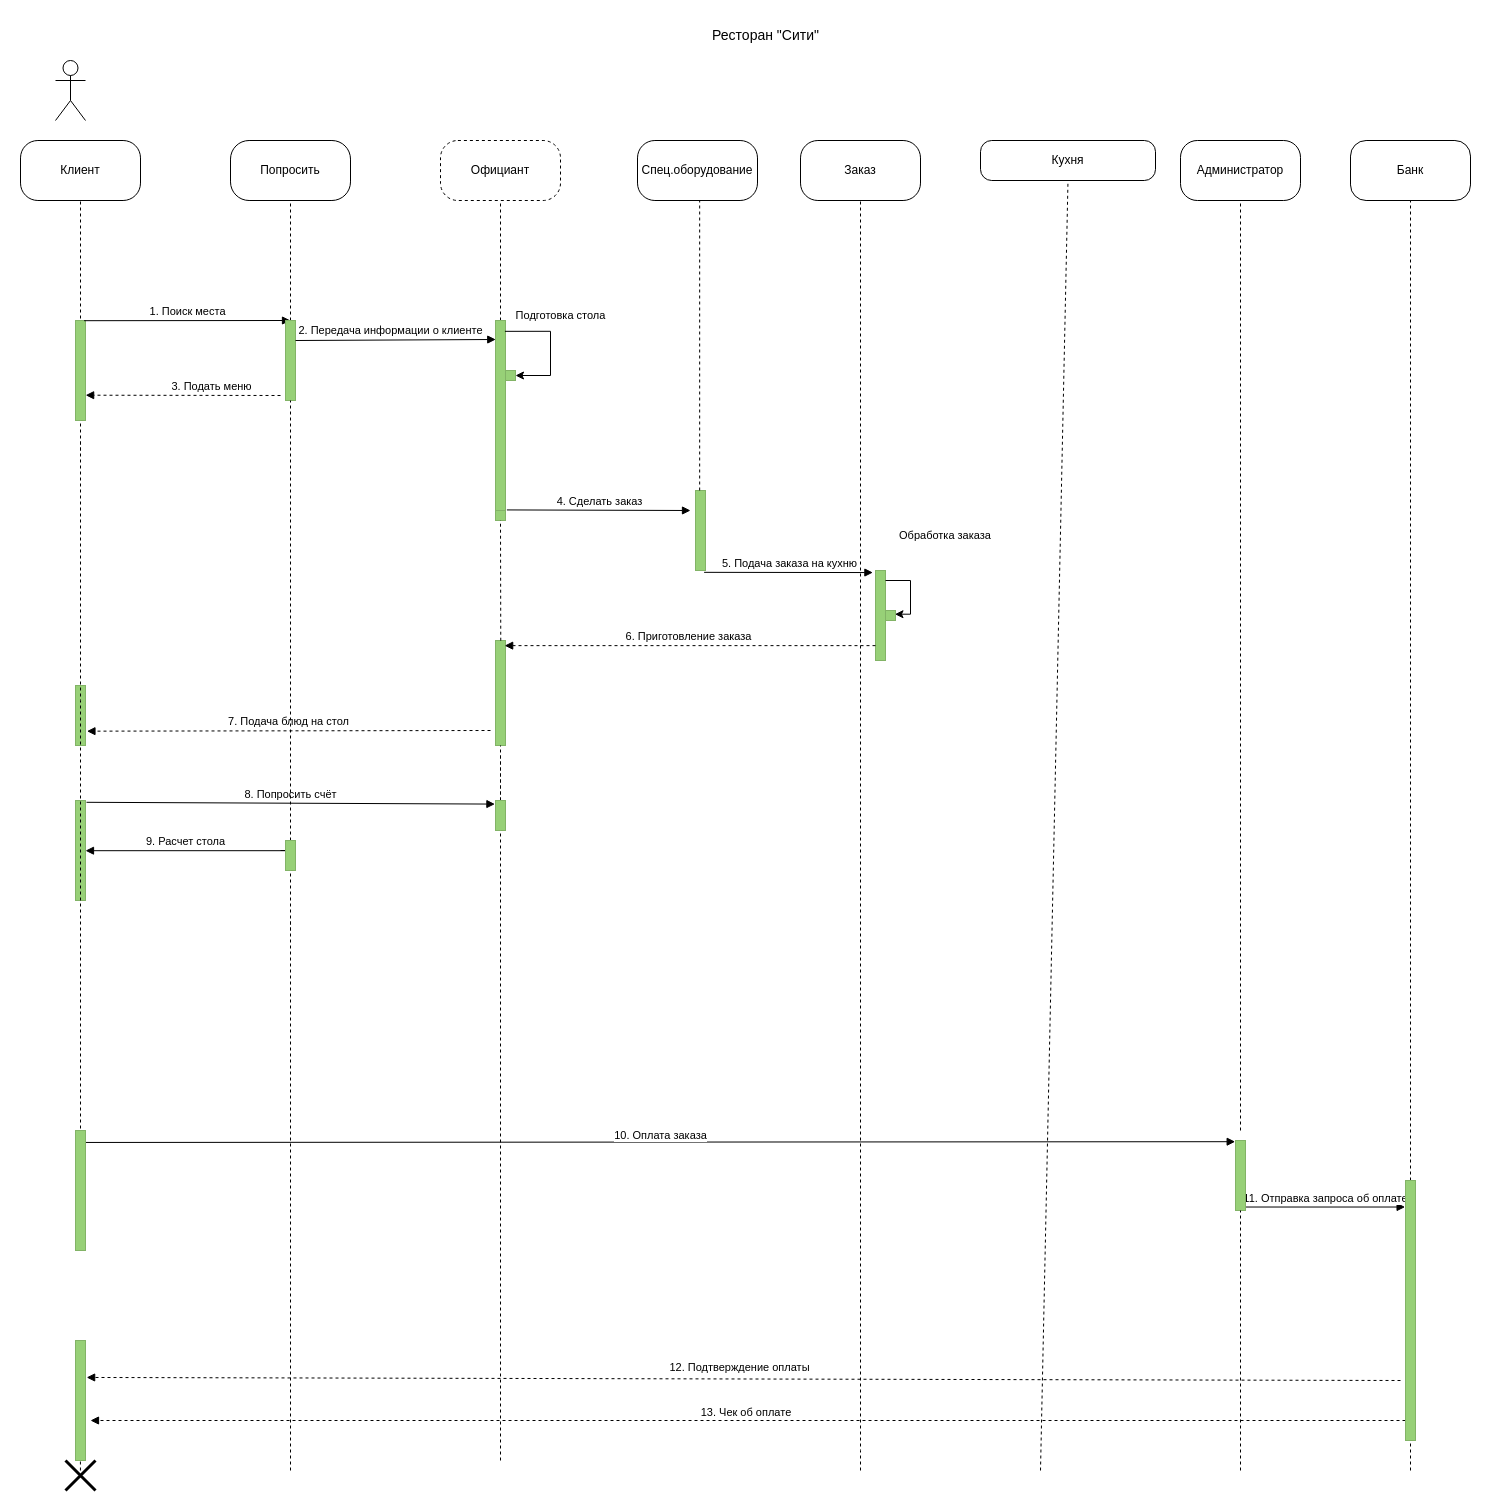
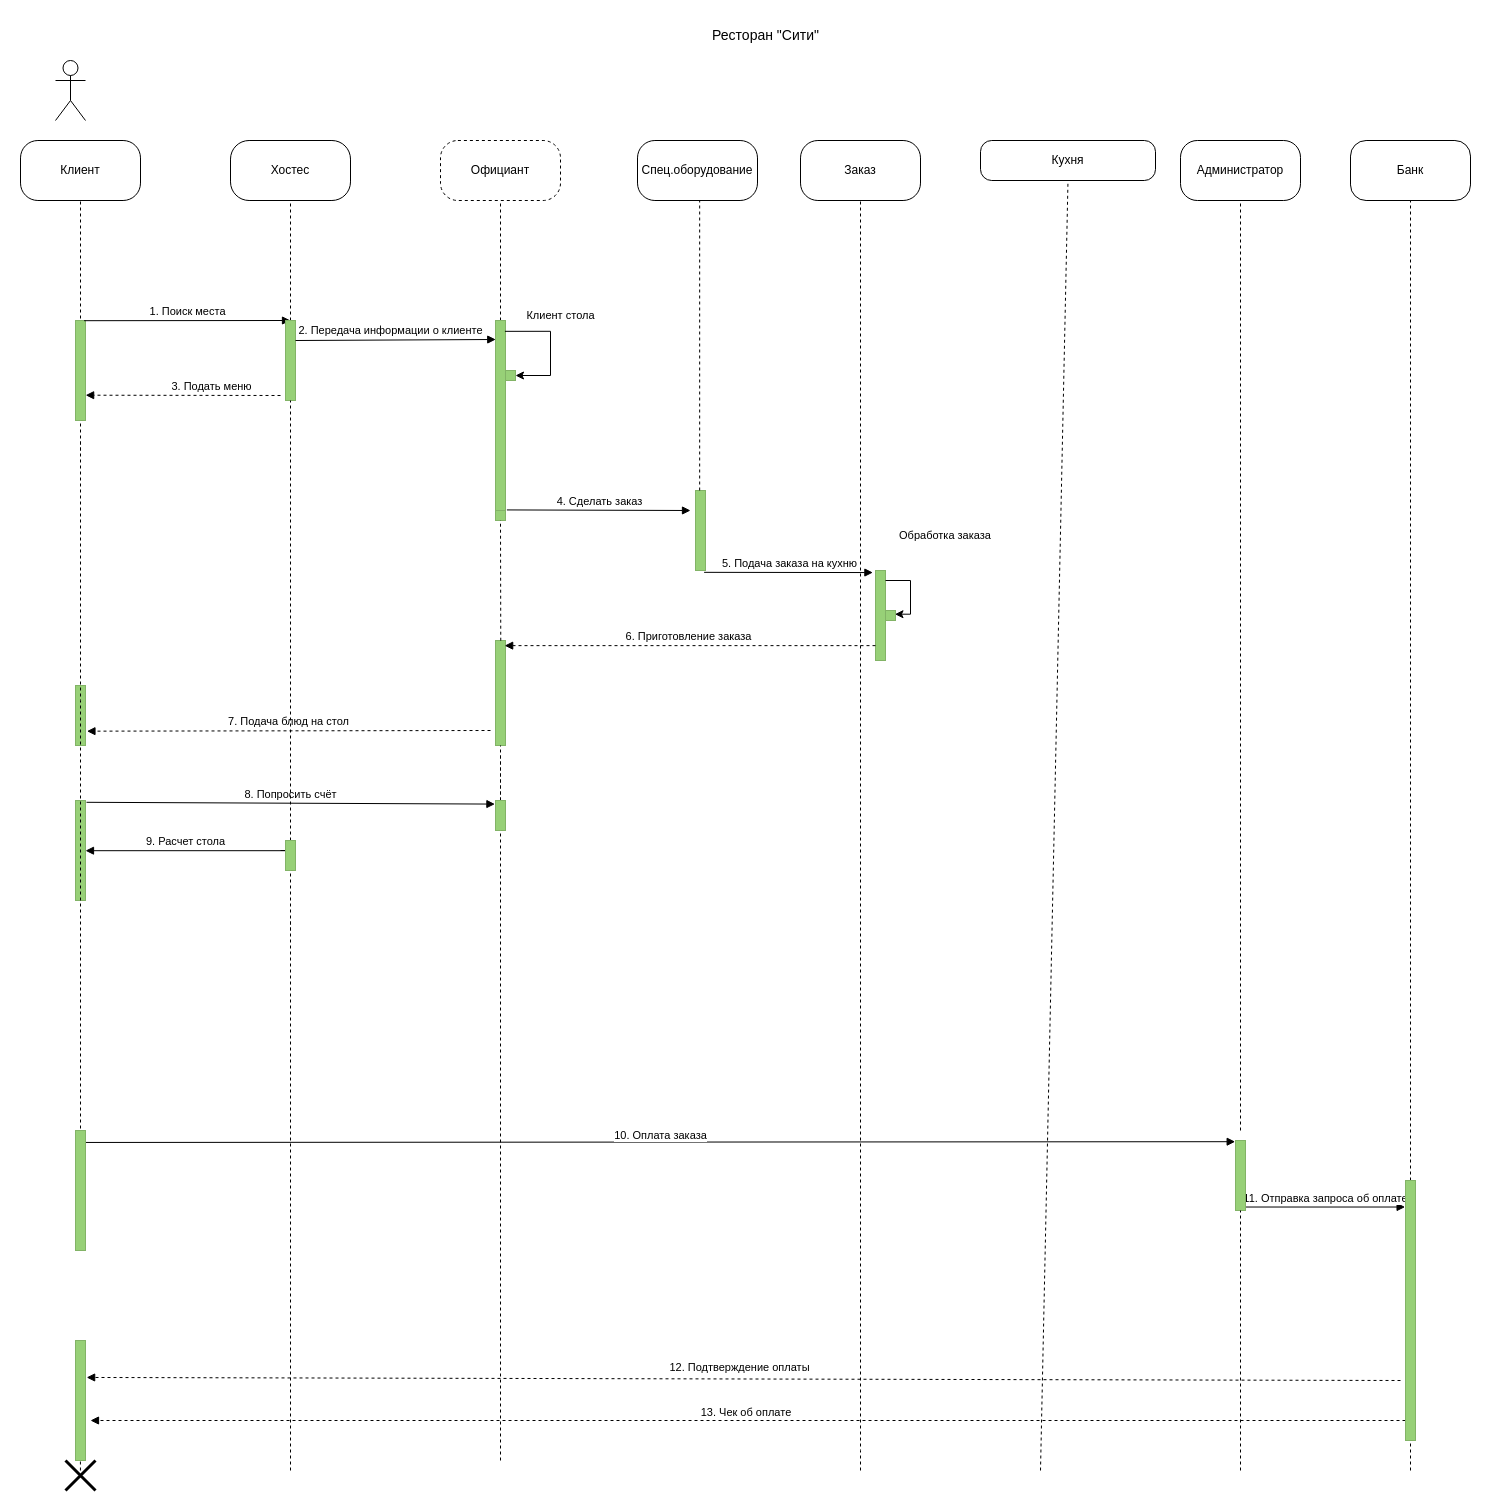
(291, 171) -> (291, 171)
(561, 316) -> (561, 316)
